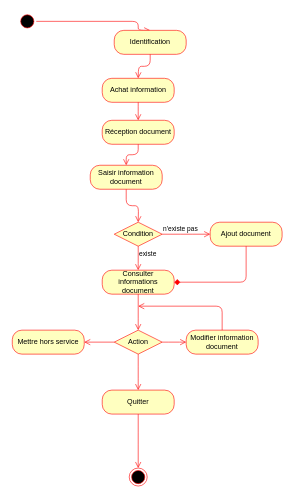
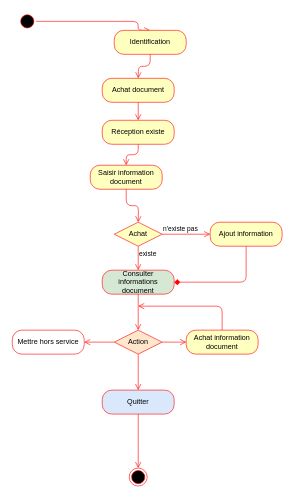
(138, 90) -> (138, 90)
(138, 132) -> (138, 132)
(138, 234) -> (138, 234)
(246, 234) -> (246, 234)
(138, 282) -> (138, 282)
(48, 342) -> (48, 342)
(138, 342) -> (138, 342)
(222, 342) -> (222, 342)
(138, 402) -> (138, 402)
